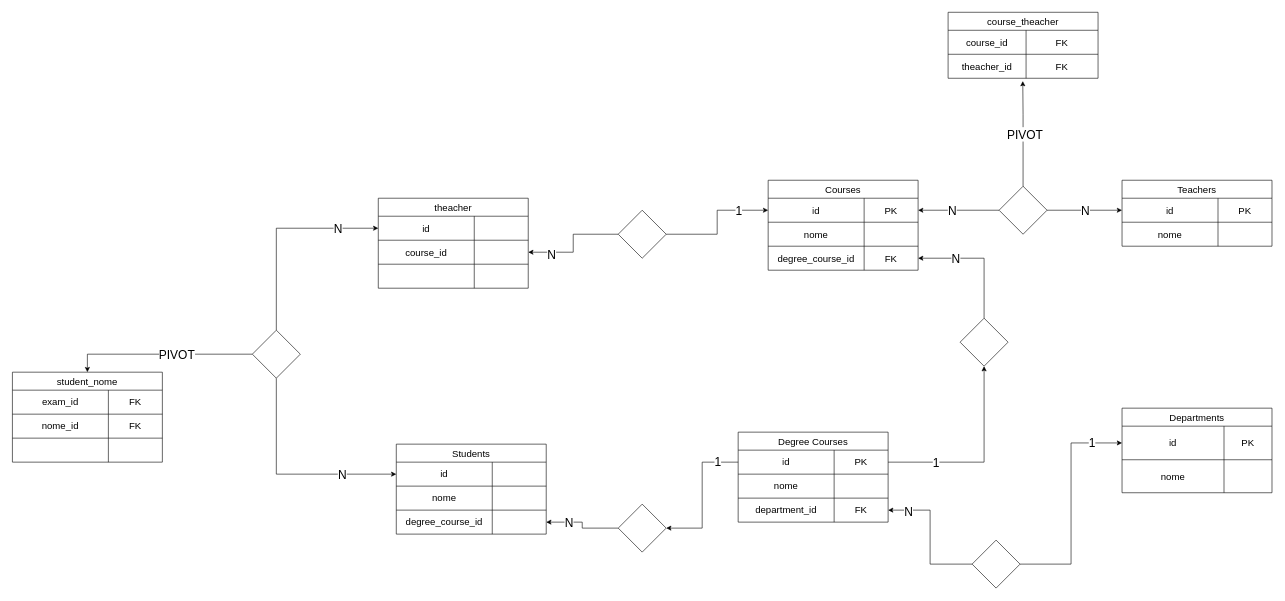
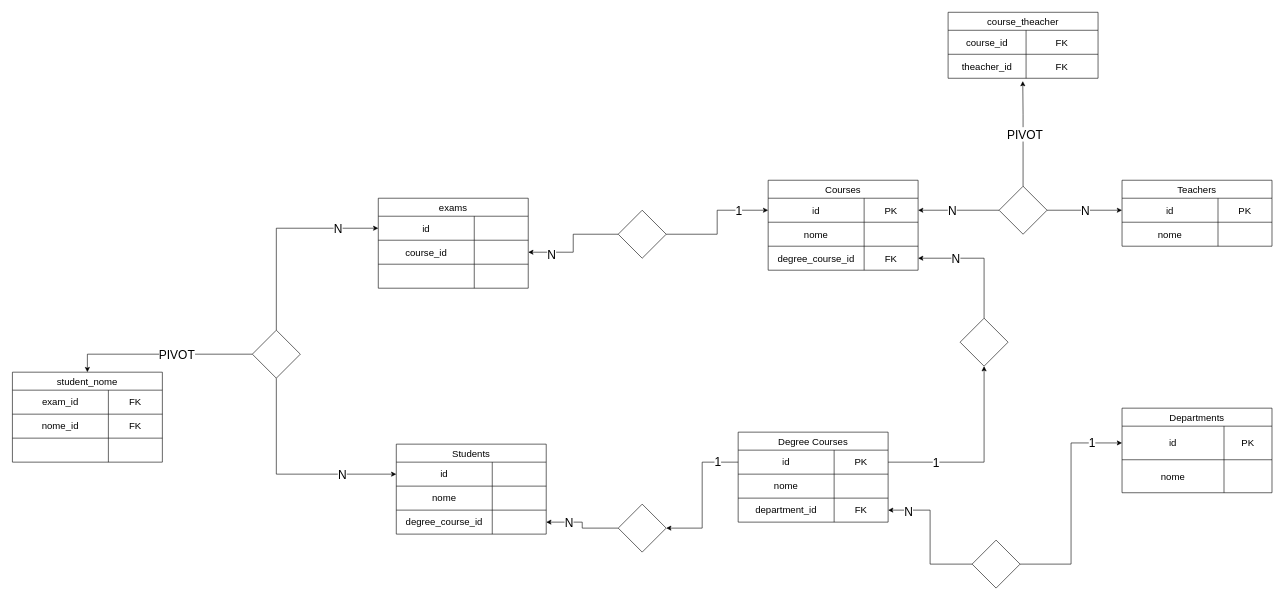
(453, 208) -> (453, 208)
